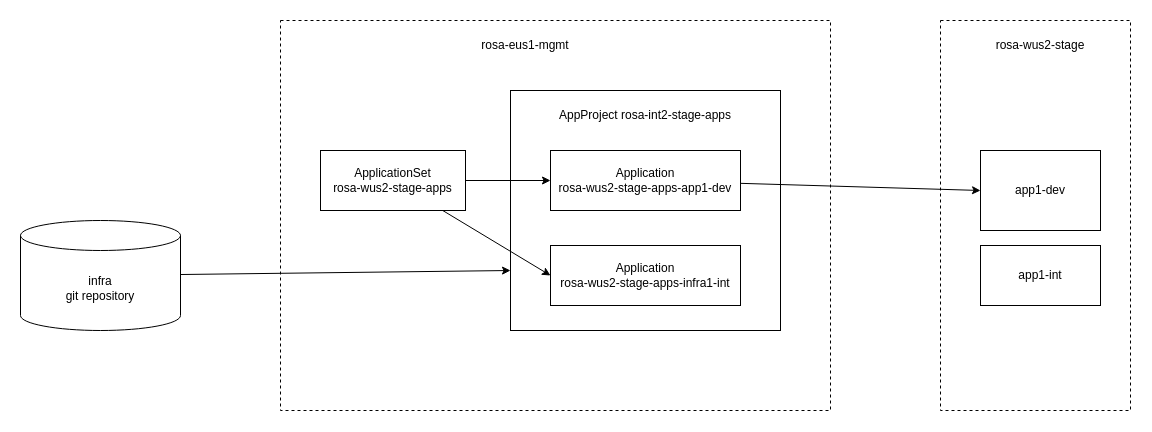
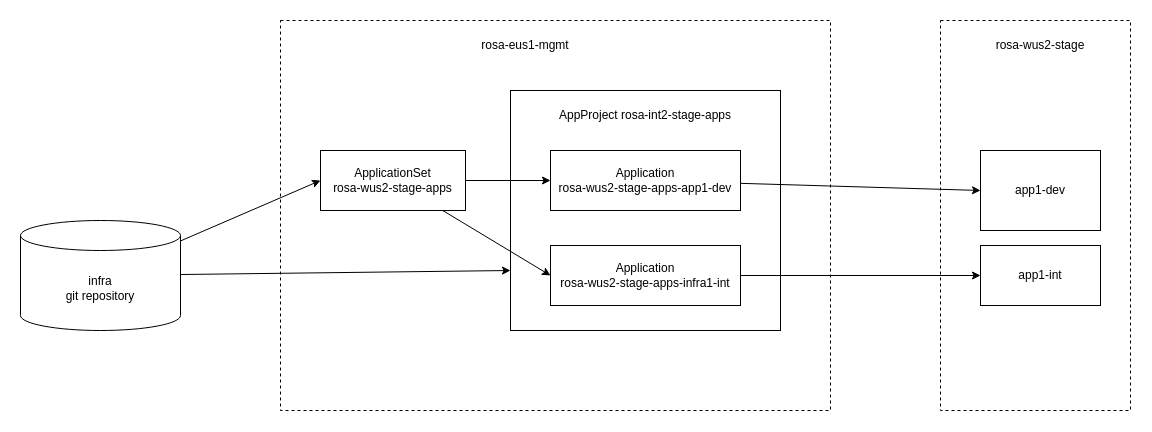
none -> (248, 212)
none -> (857, 276)
